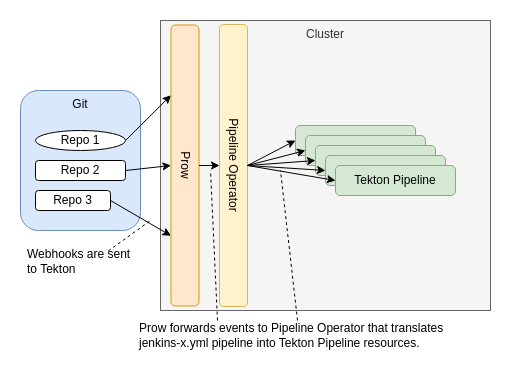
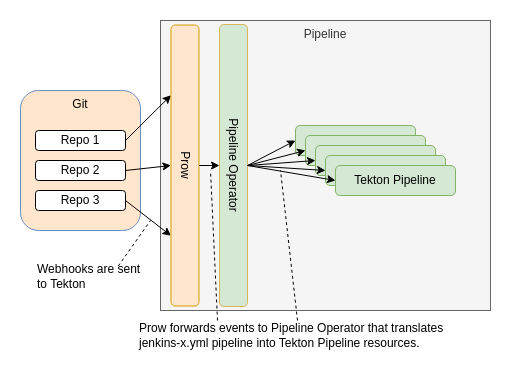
(326, 35) -> (326, 35)
(81, 105) -> (81, 105)
(81, 141) -> (81, 141)
(234, 166) -> (234, 166)
(73, 201) -> (81, 201)
(81, 262) -> (91, 277)
